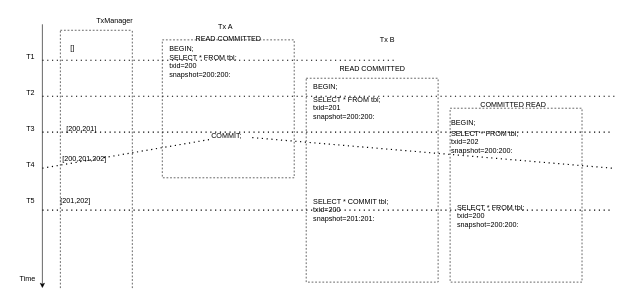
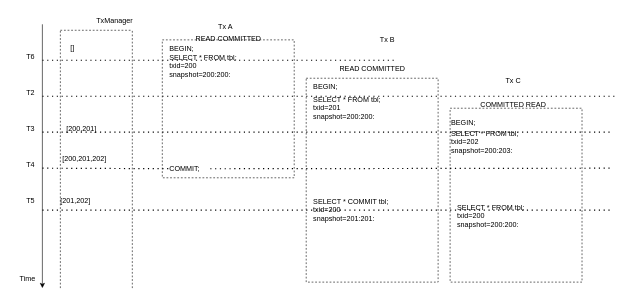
(31, 57) -> (31, 57)
none -> (513, 81)
(231, 136) -> (189, 169)
(484, 142) -> (484, 142)
